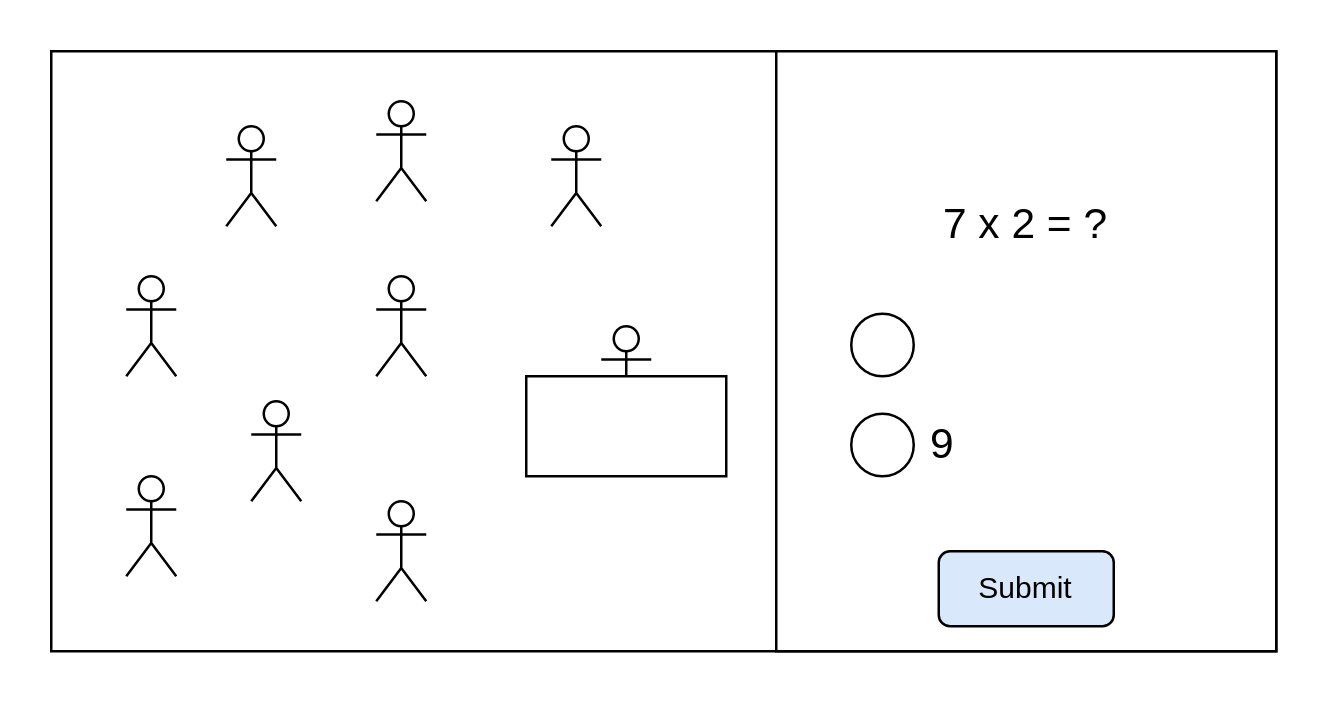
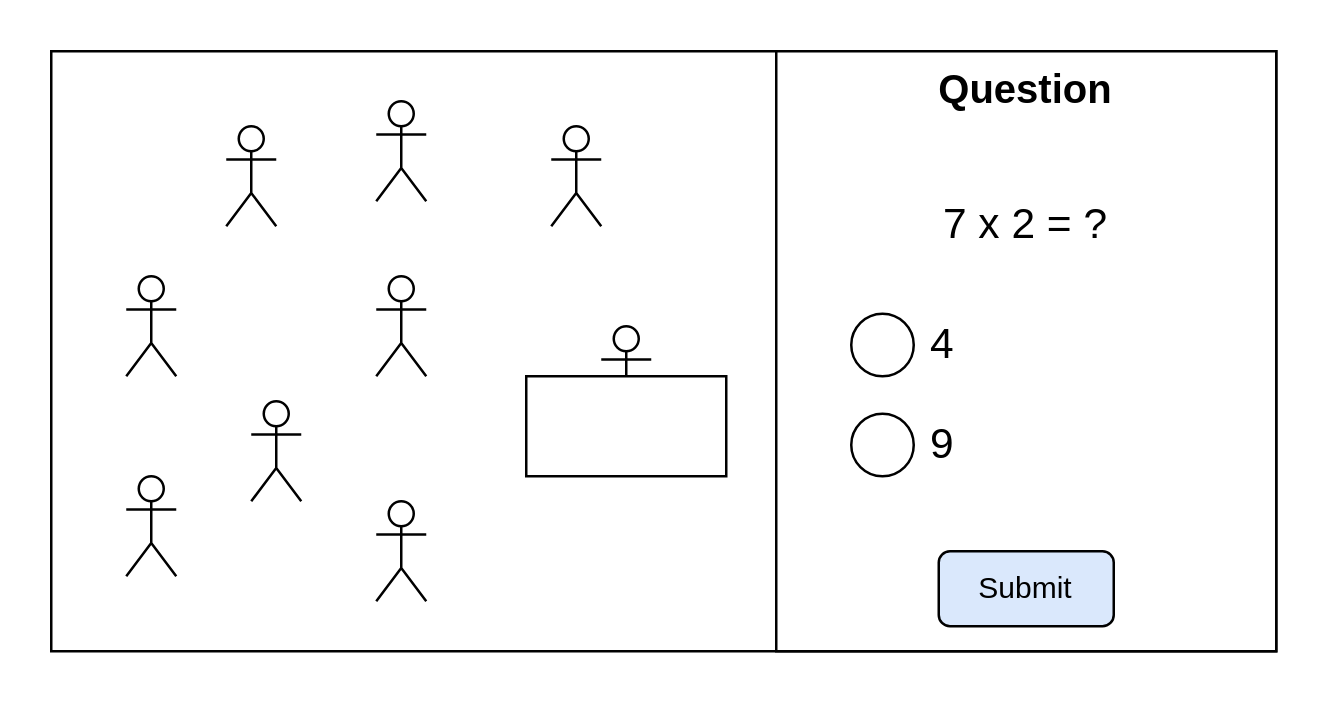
none -> (1026, 89)
none -> (951, 345)
